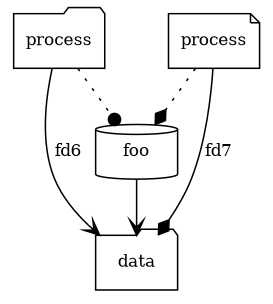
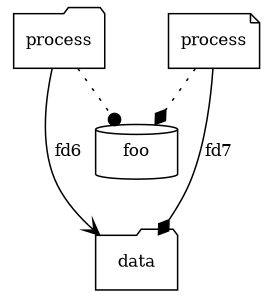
(137, 200) -> none
